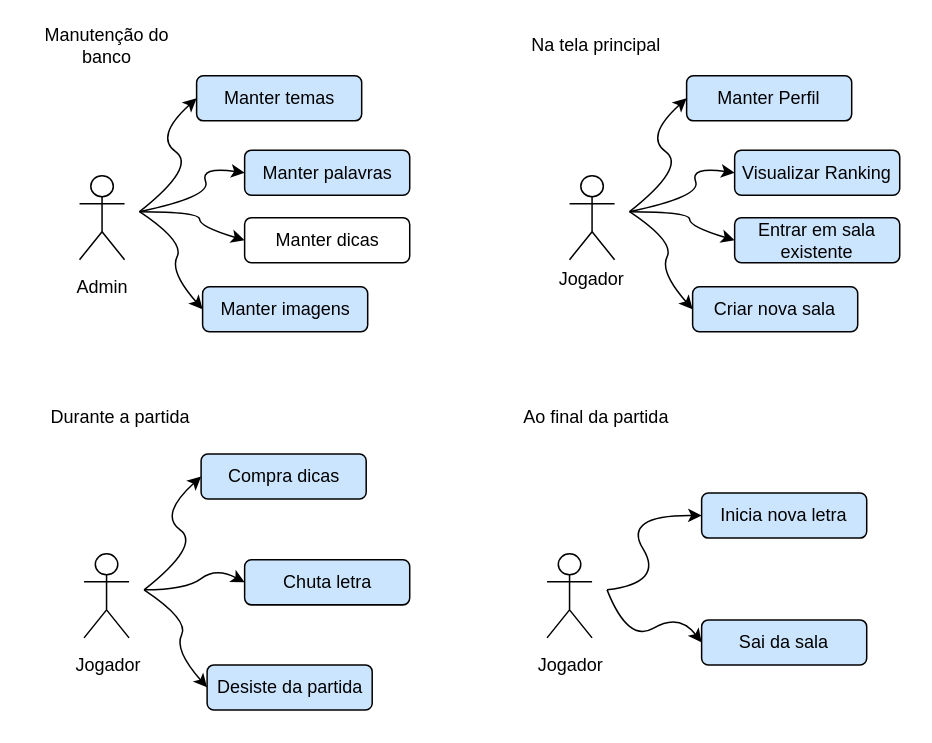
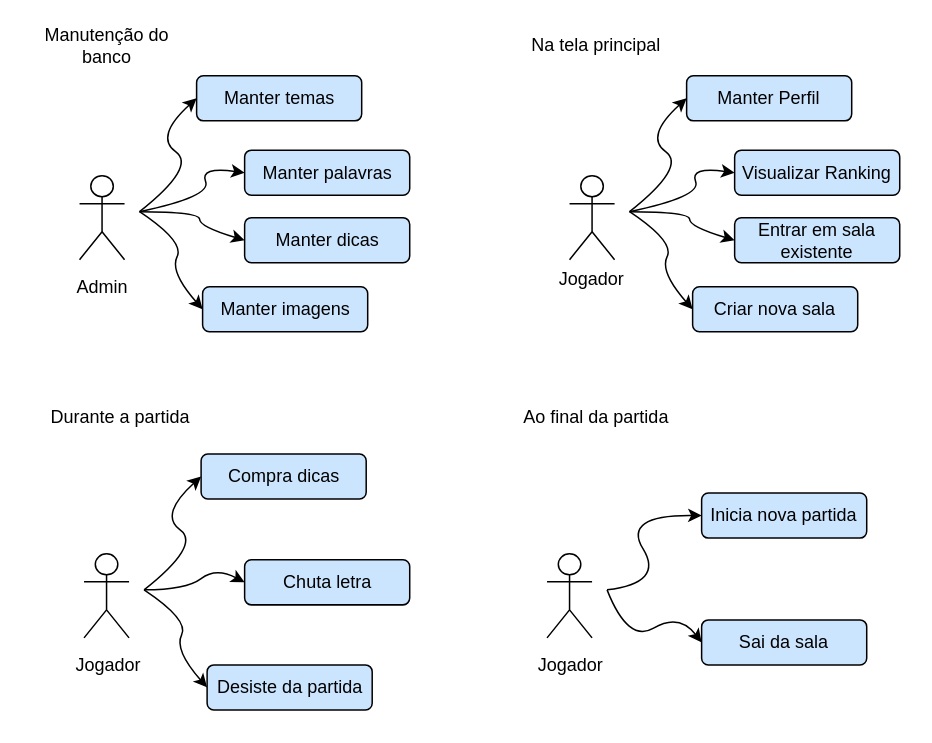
(327, 240) -> (327, 240)
(784, 515) -> (784, 515)
